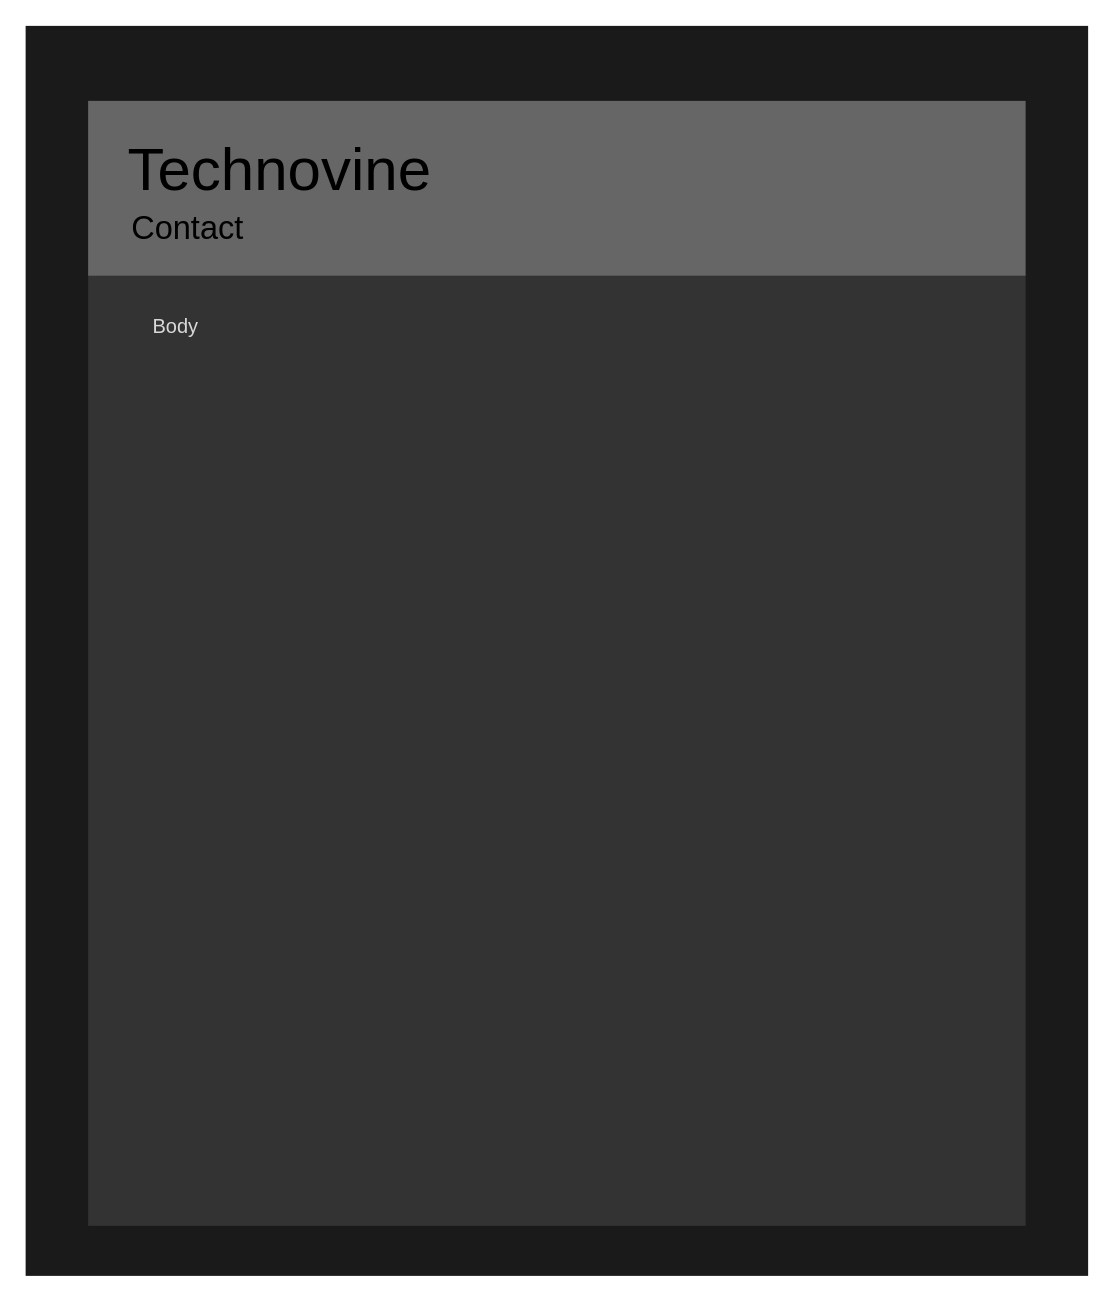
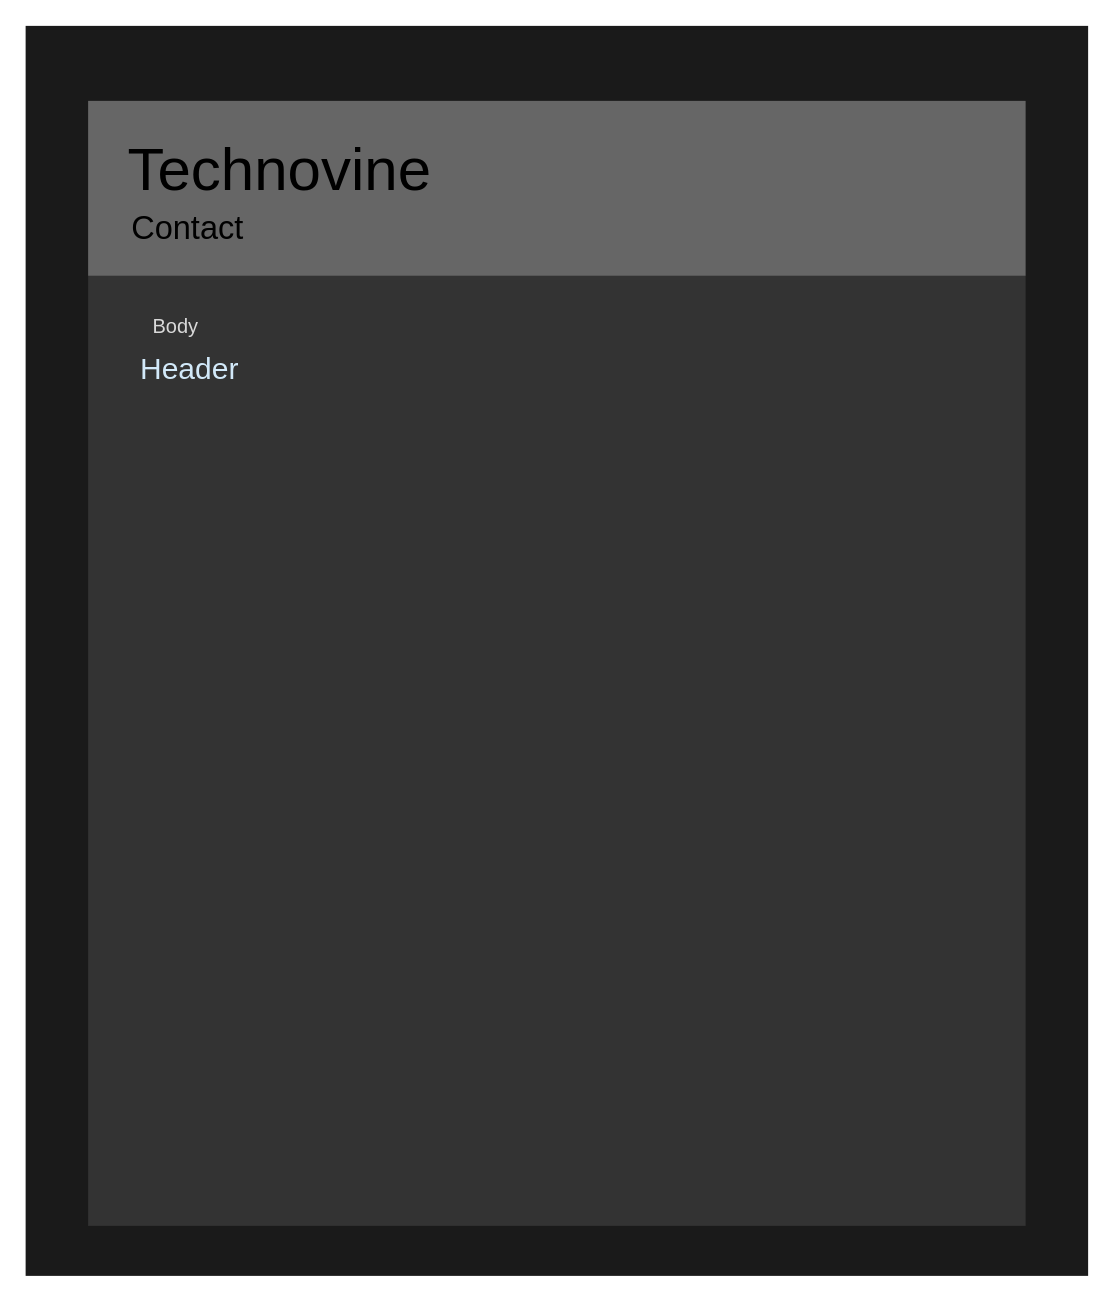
none -> (194, 369)
